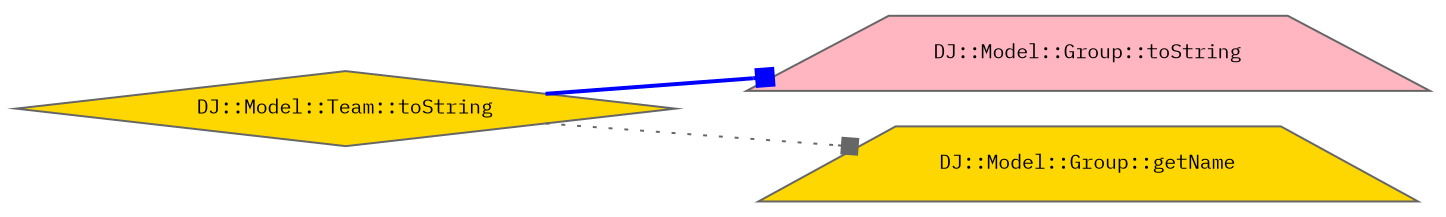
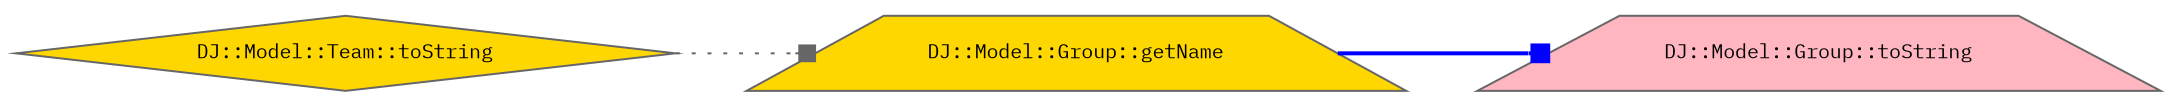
(649, 86) -> (1433, 53)
